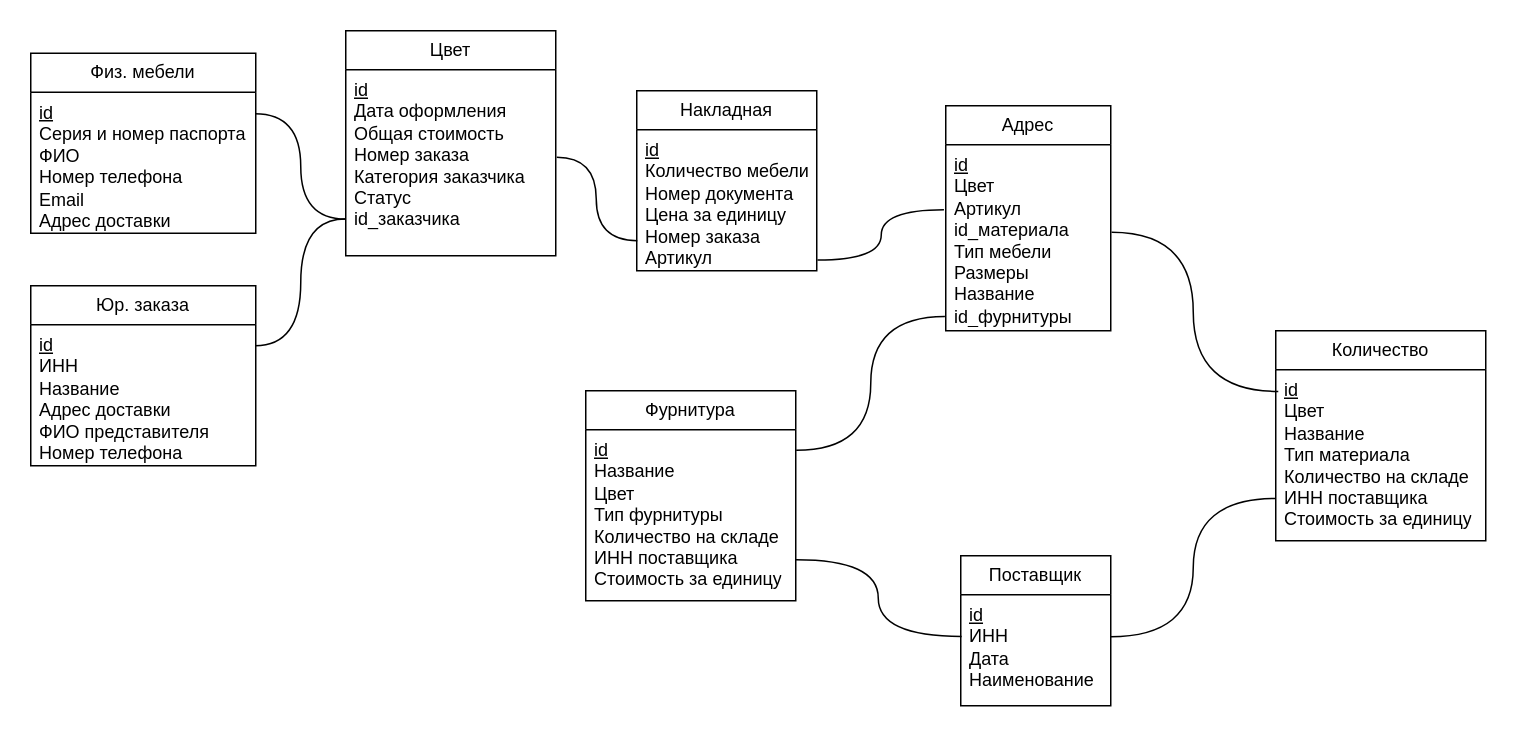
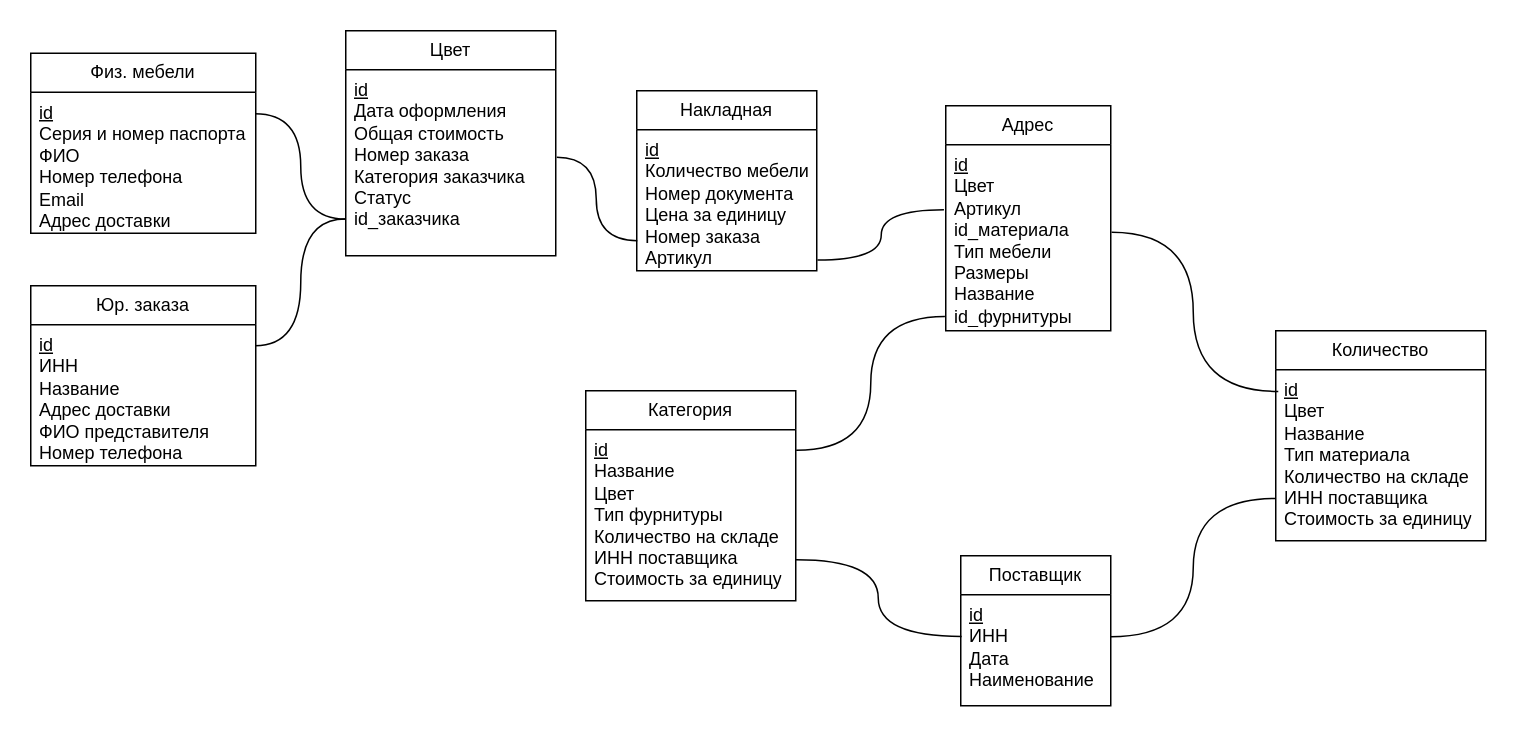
(691, 410) -> (691, 410)
